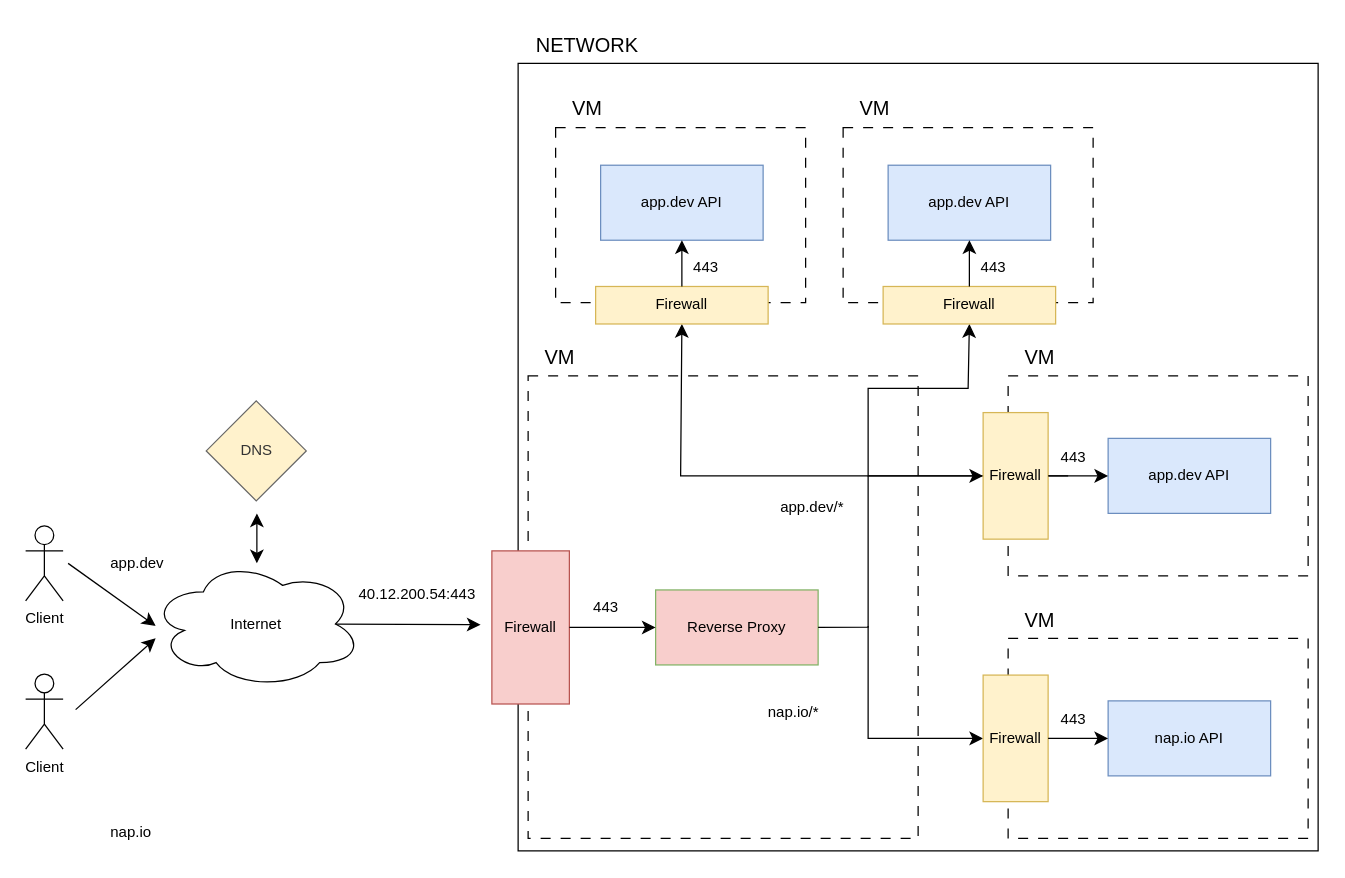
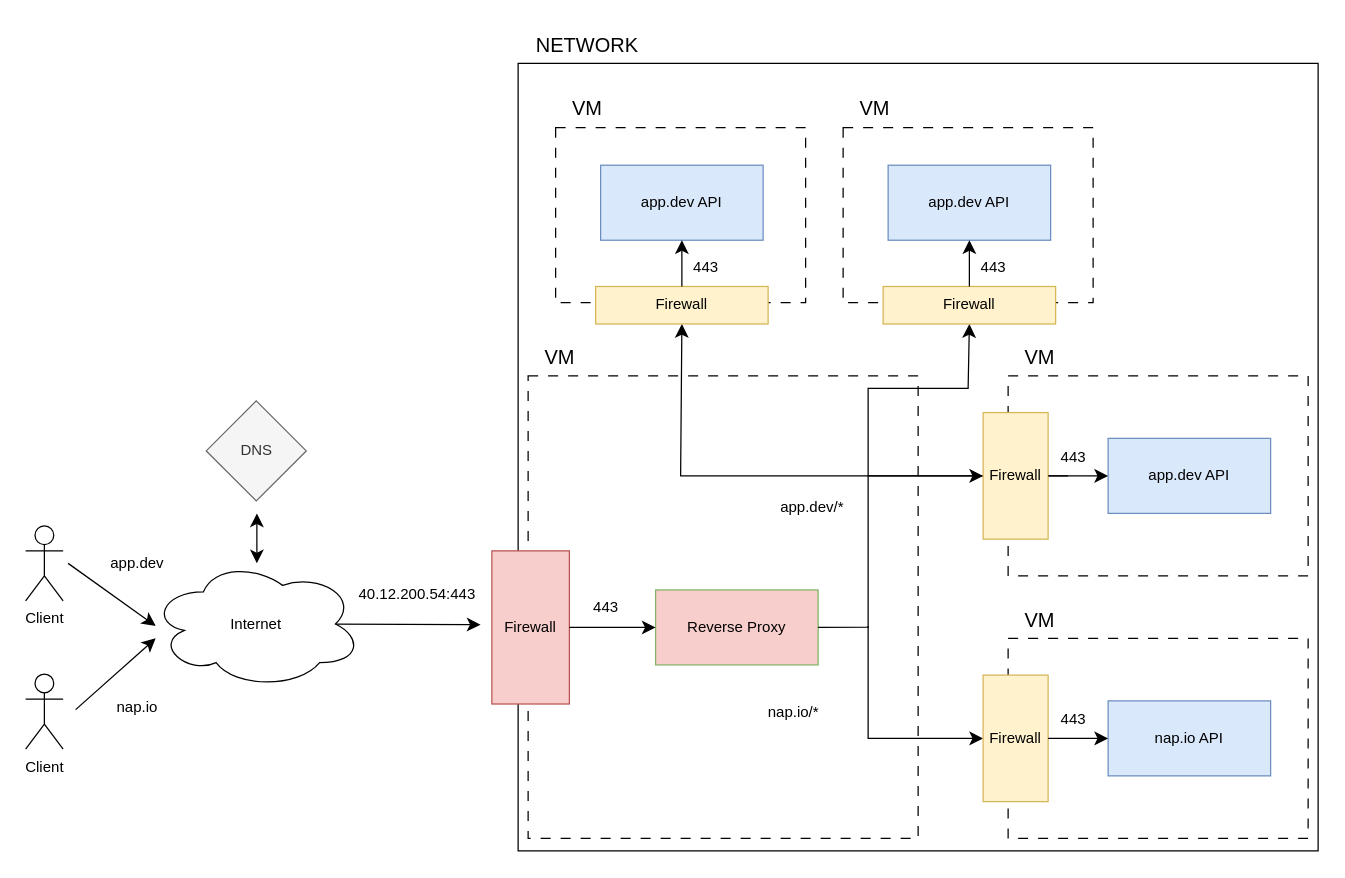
(256, 451) -> (256, 451)
(131, 832) -> (137, 707)
